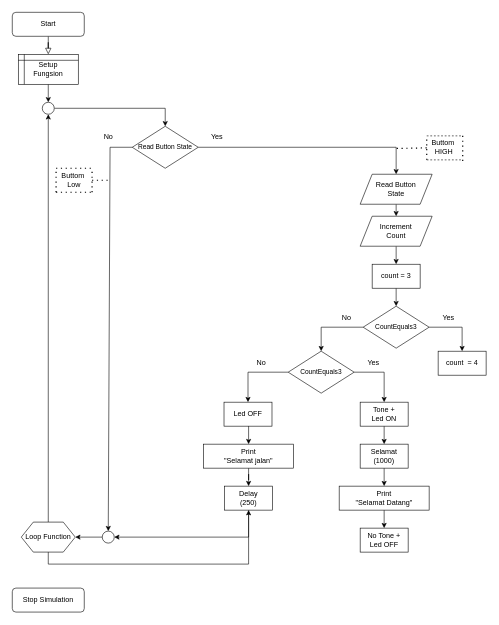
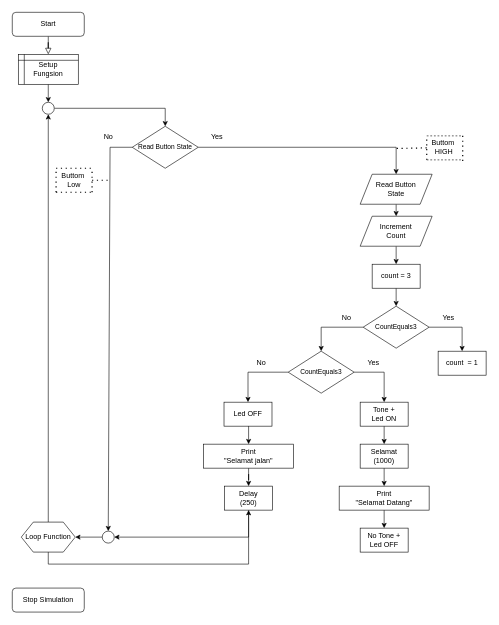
(462, 363) -> (462, 363)
